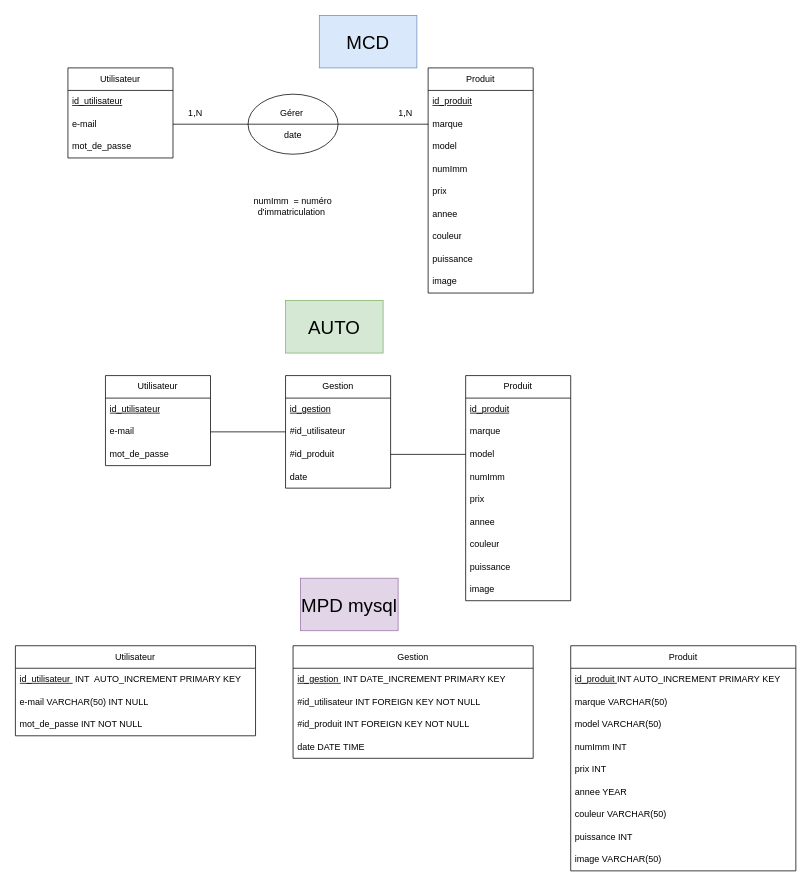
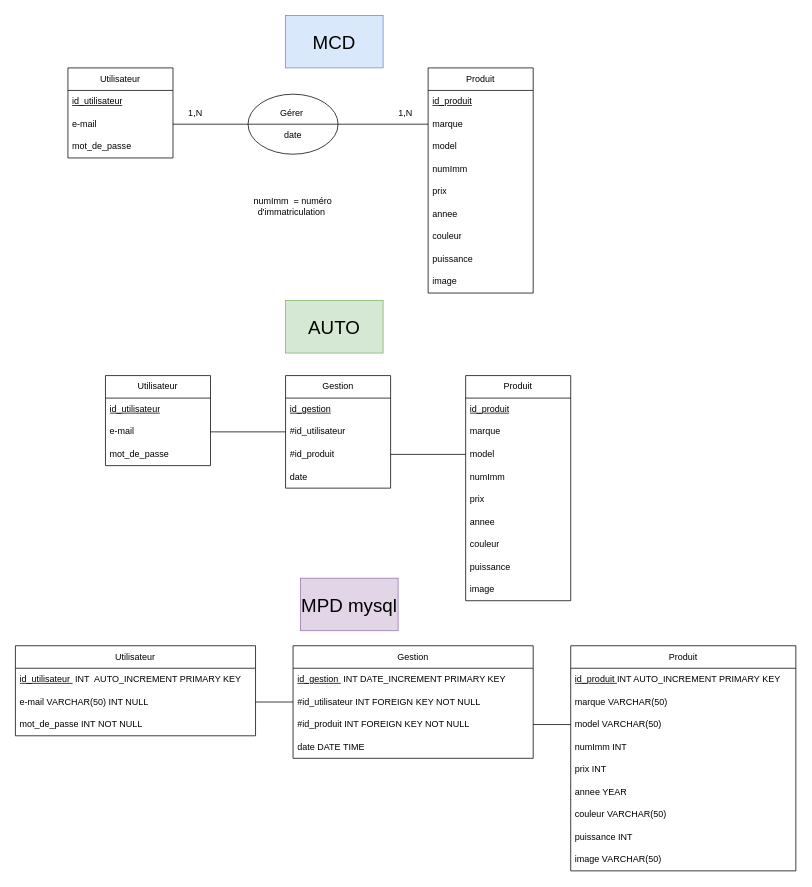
(368, 42) -> (334, 42)
none -> (274, 702)
none -> (551, 724)
